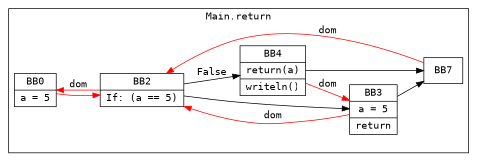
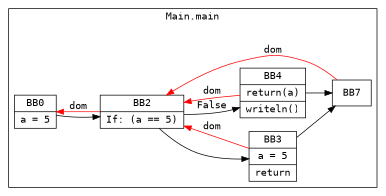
(239, 17) -> (193, 17)
(324, 90) -> (216, 98)
(75, 95) -> (75, 117)
